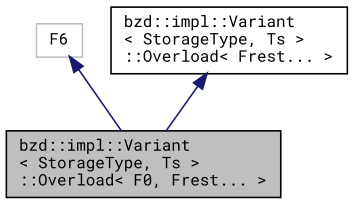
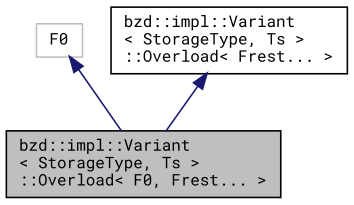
(59, 40) -> (59, 40)
